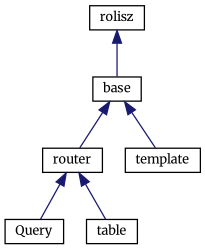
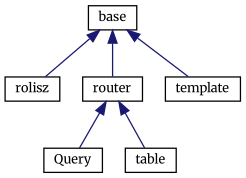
(117, 60) -> (68, 58)
